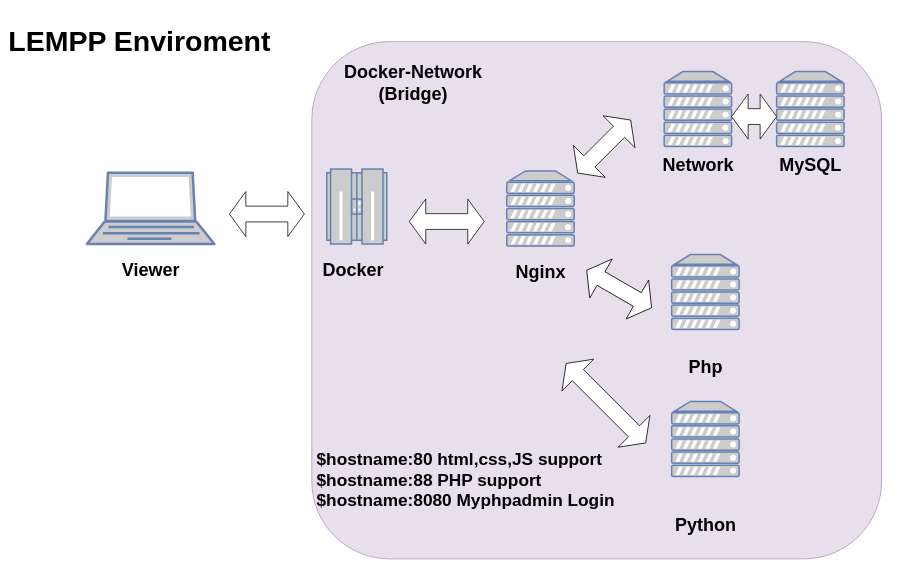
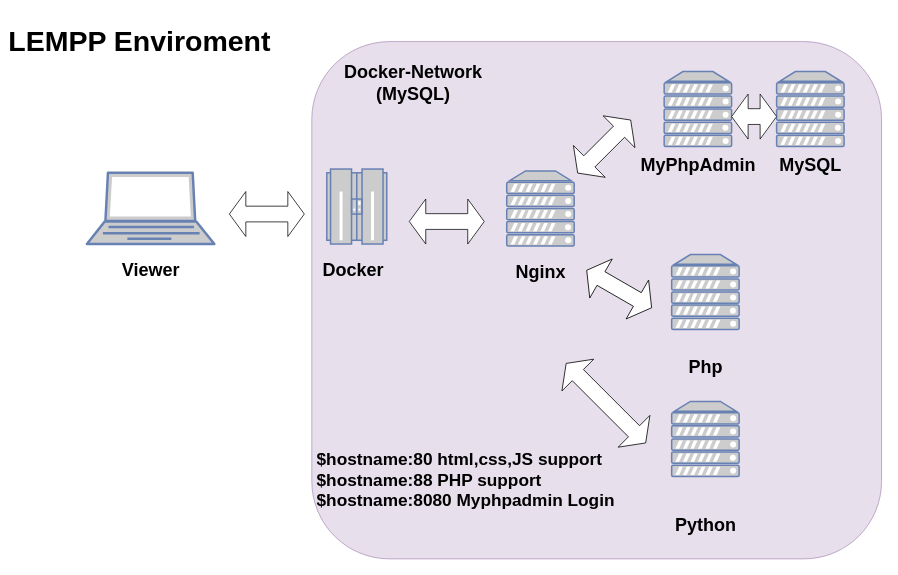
(413, 83) -> (413, 83)
(698, 165) -> (698, 165)
